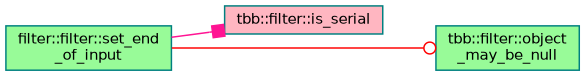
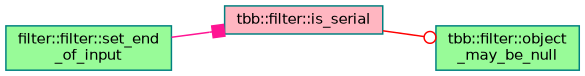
(298, 48) -> (403, 34)
